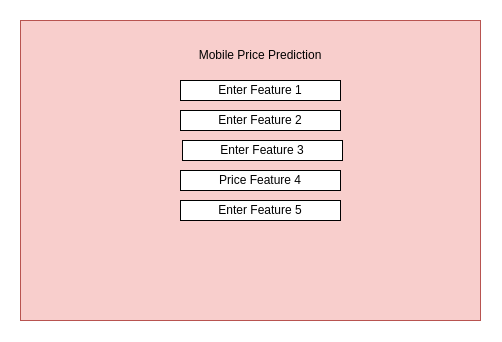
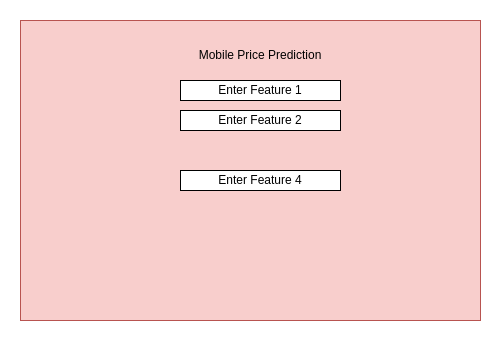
(263, 151) -> none
(261, 181) -> (261, 181)
(261, 211) -> none
